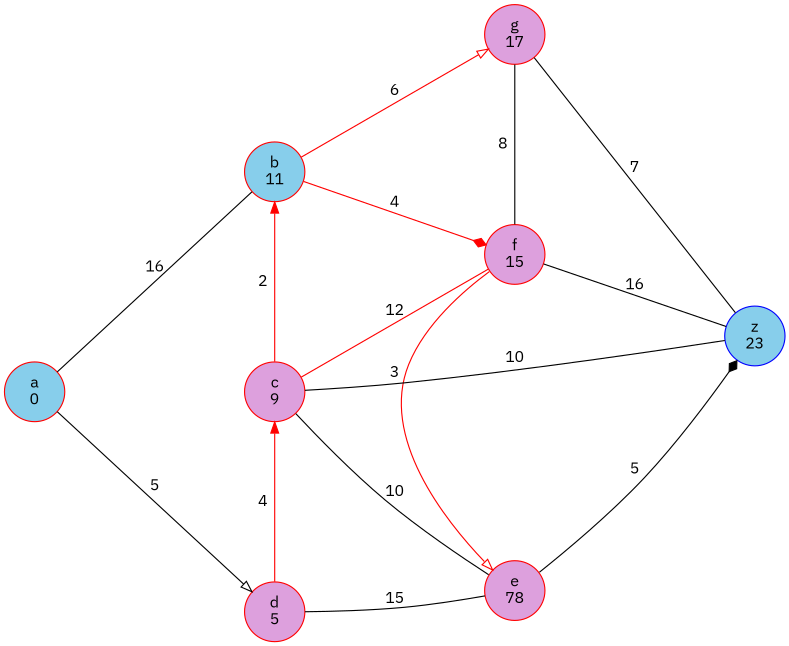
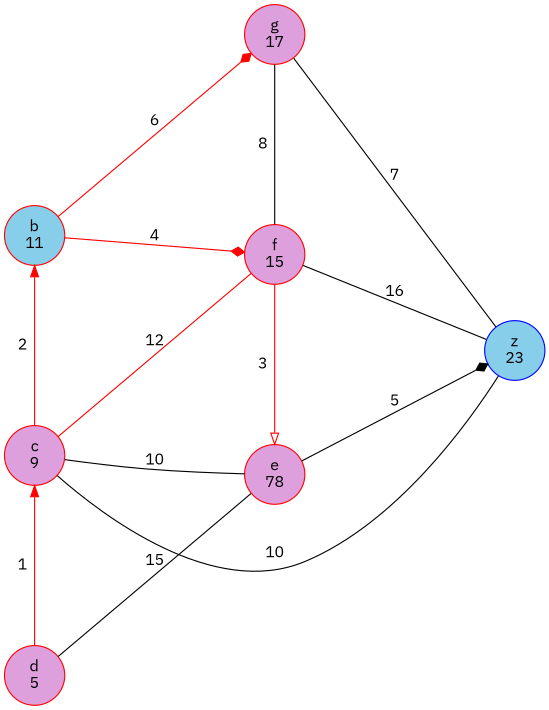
(390, 106) -> (149, 139)
(35, 392) -> none
(263, 502) -> (23, 565)
